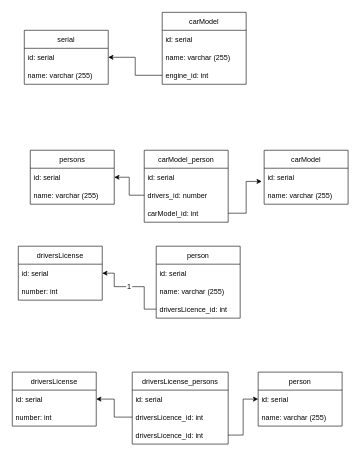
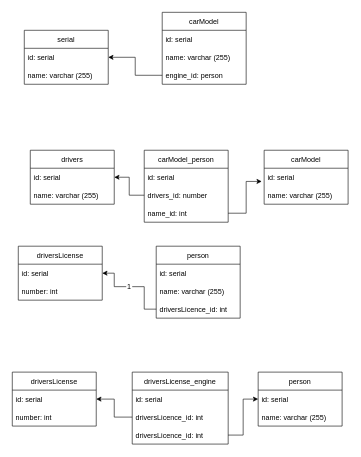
(189, 76) -> (196, 76)
(72, 160) -> (72, 160)
(175, 214) -> (168, 214)
(180, 382) -> (180, 382)
